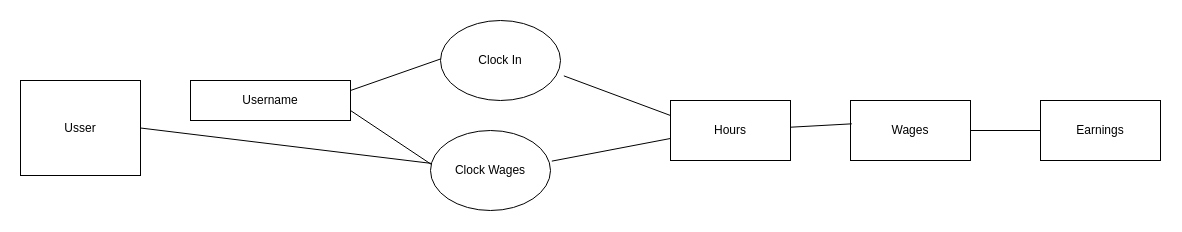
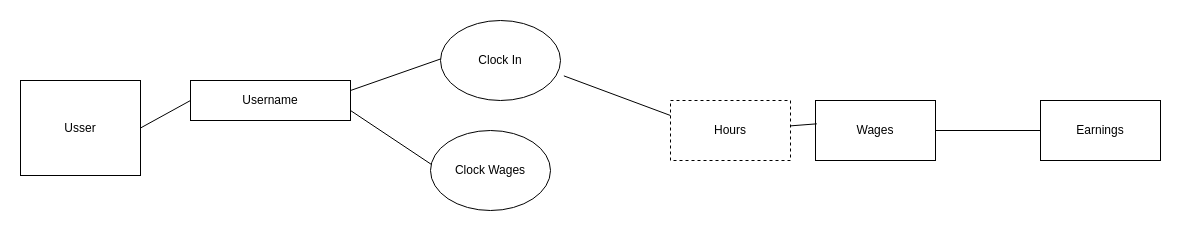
(731, 131) -> (731, 131)
(911, 131) -> (876, 131)
(283, 145) -> (165, 114)
(611, 150) -> none
